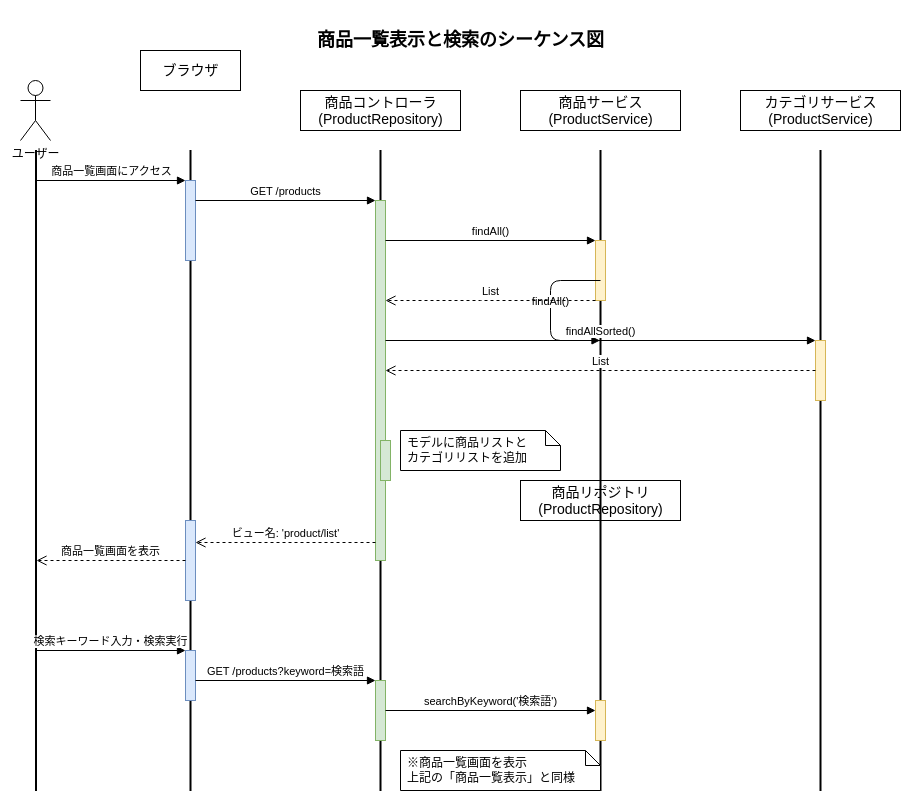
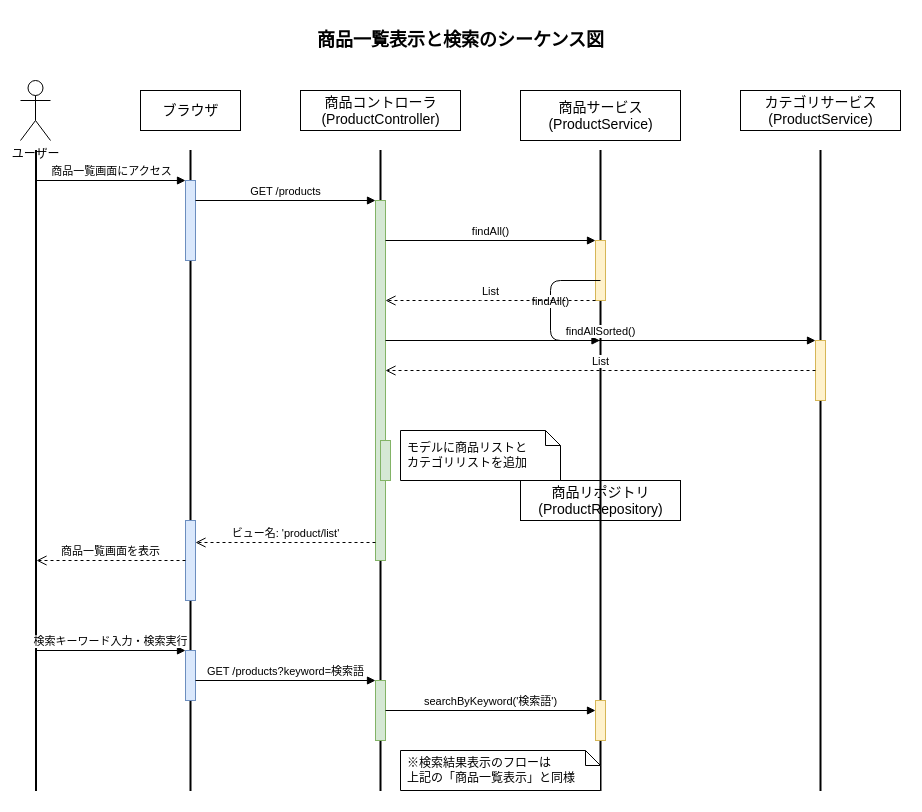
(191, 71) -> (191, 111)
(381, 111) -> (381, 111)
(601, 111) -> (601, 116)
(481, 451) -> (481, 456)
(492, 771) -> (492, 771)
